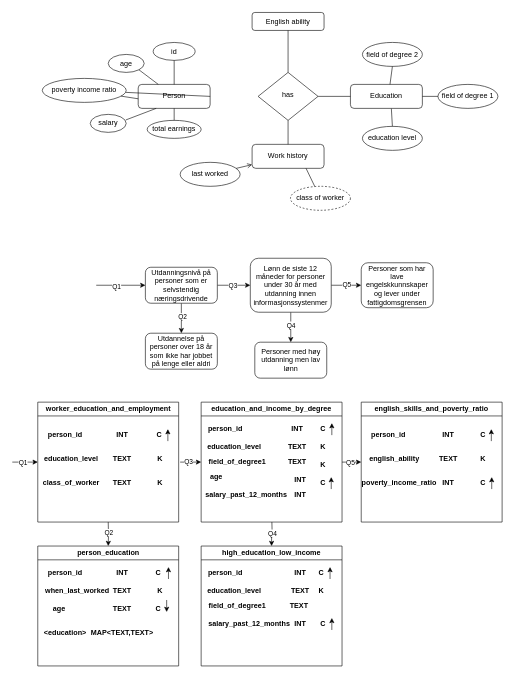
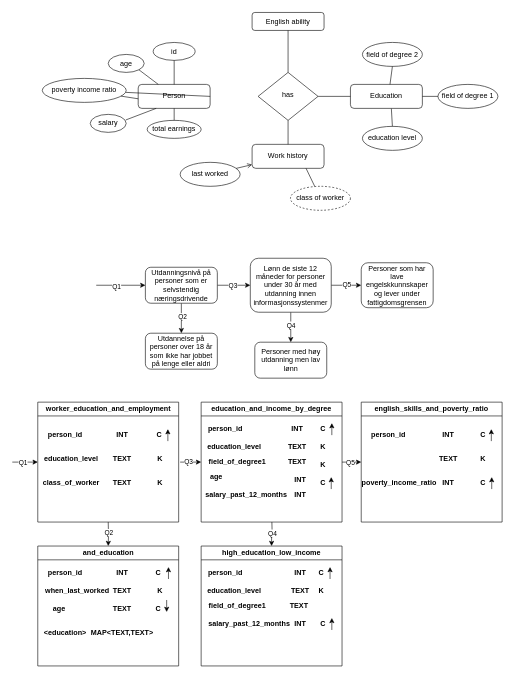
(395, 459) -> none
(109, 554) -> (109, 554)
